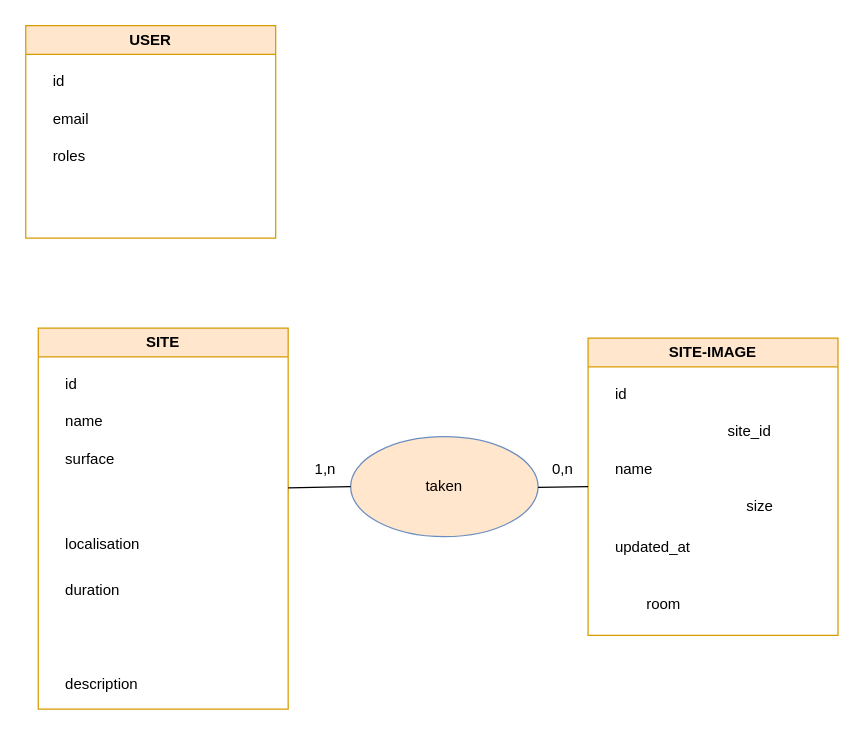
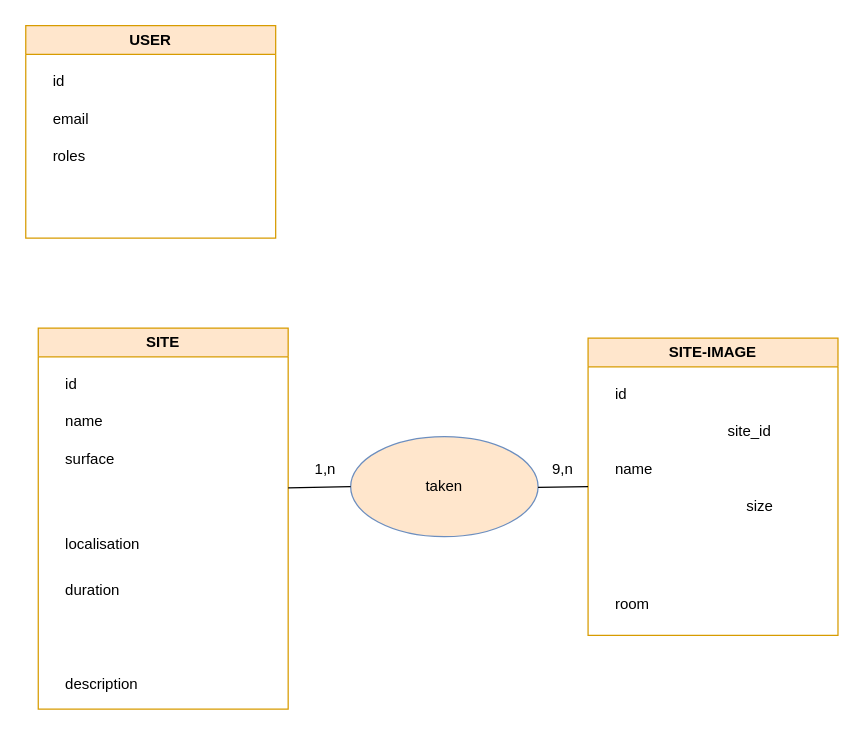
(563, 469) -> (563, 469)
(669, 548) -> none
(701, 604) -> (669, 604)
